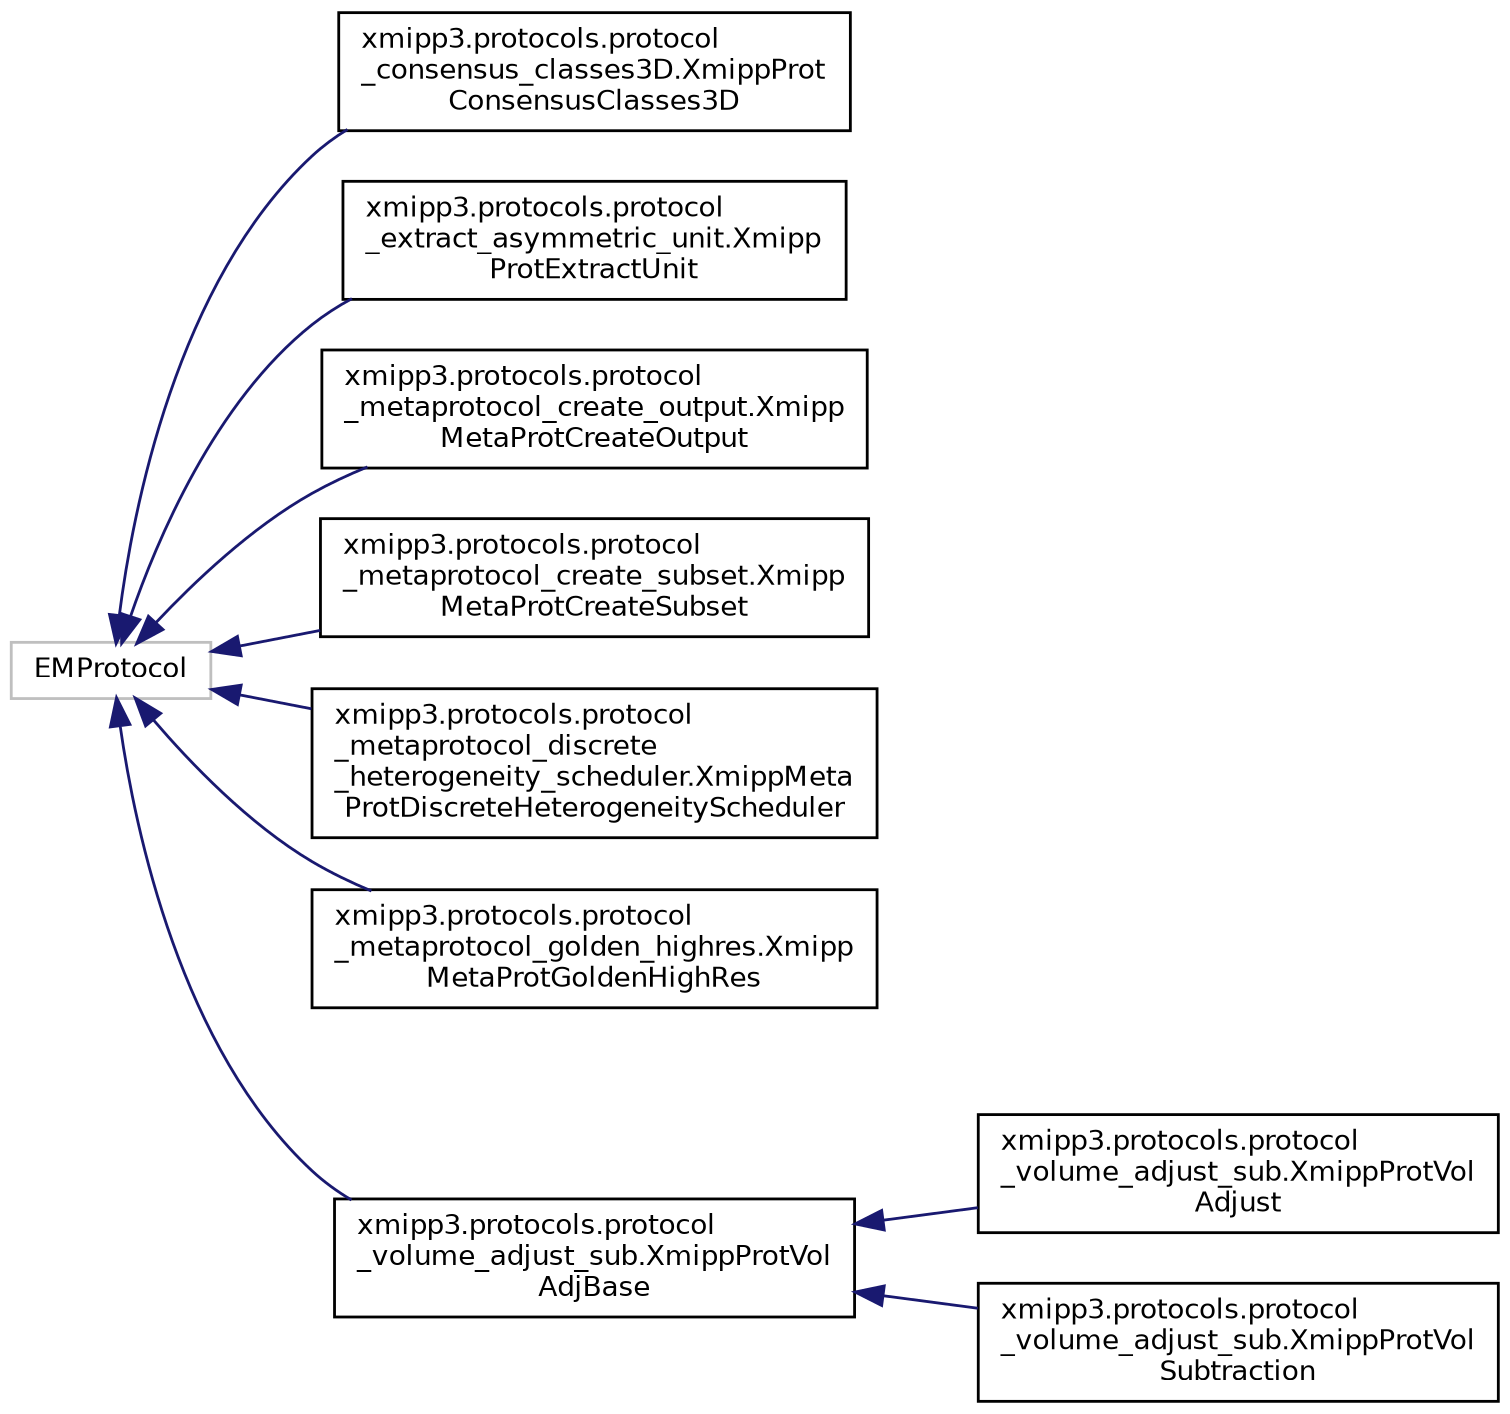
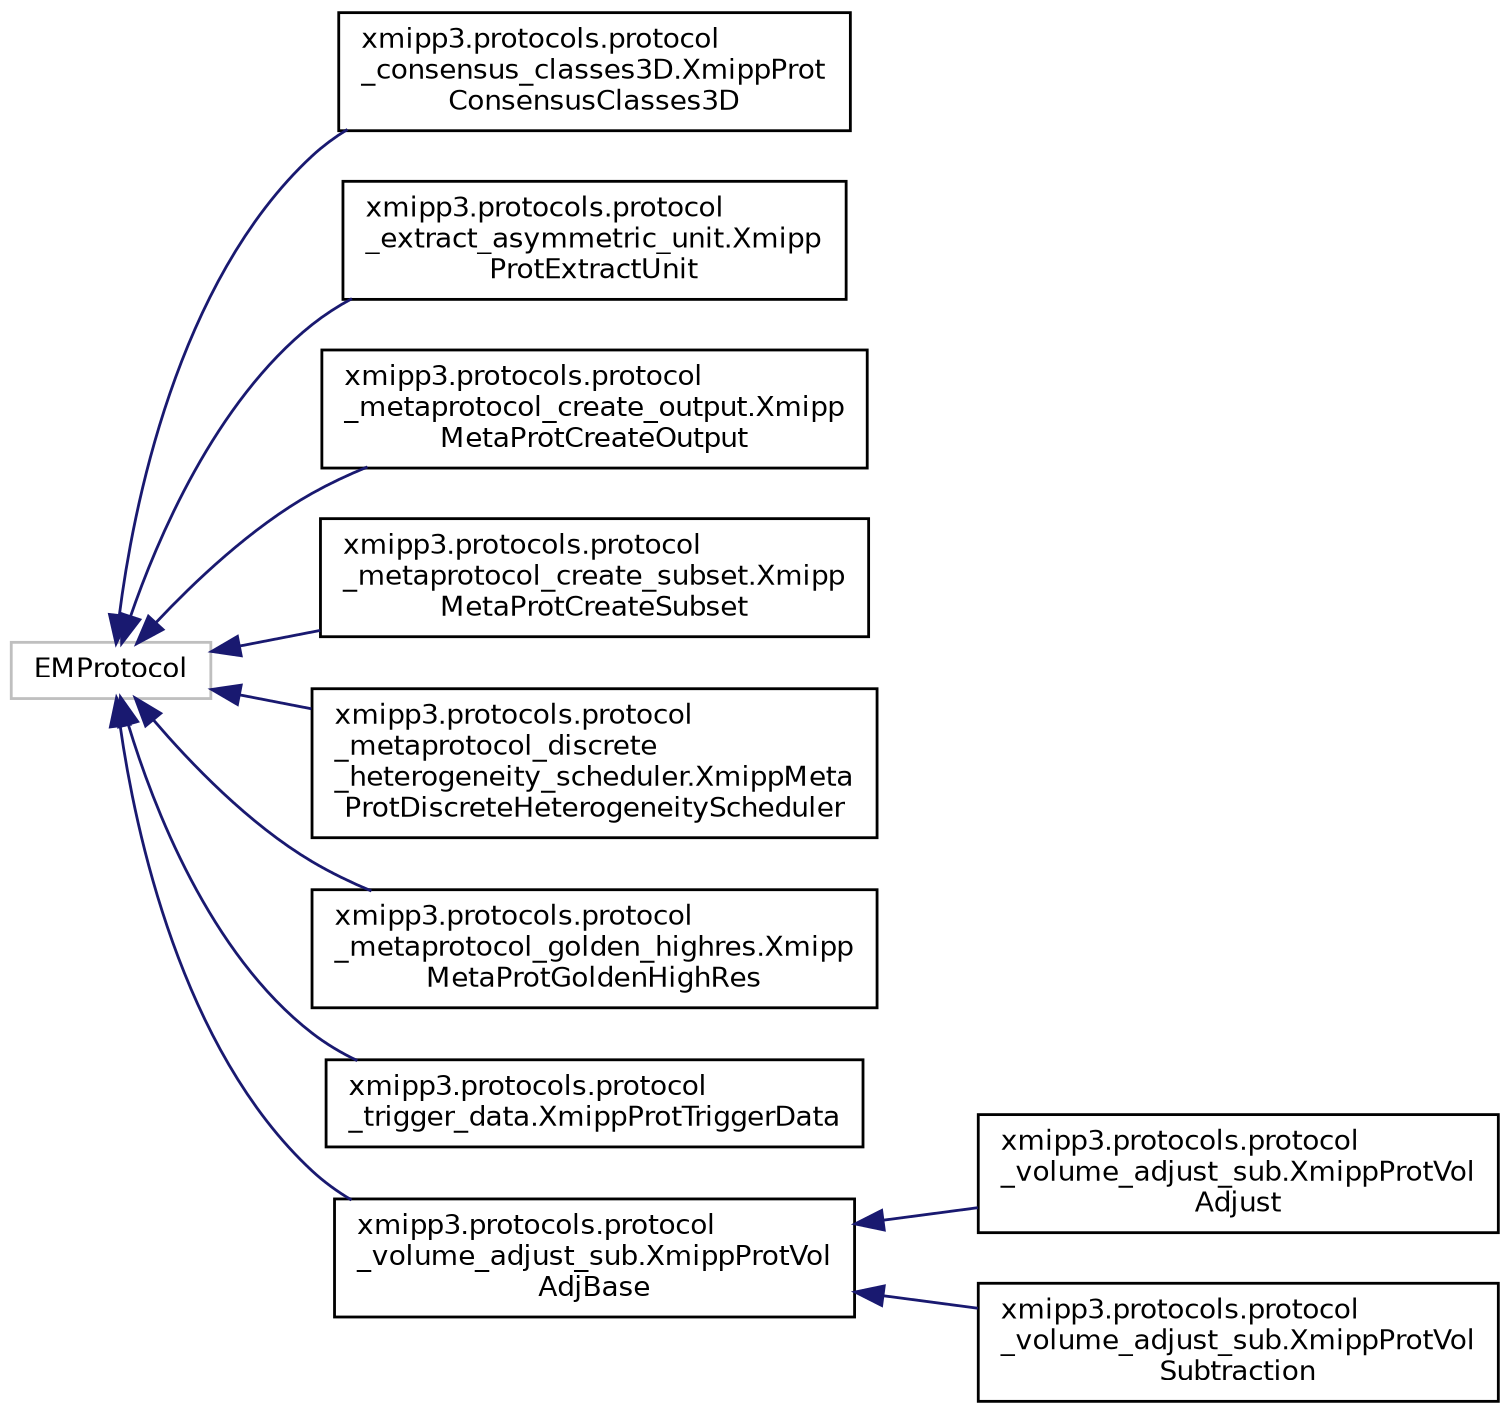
none -> (595, 1103)
